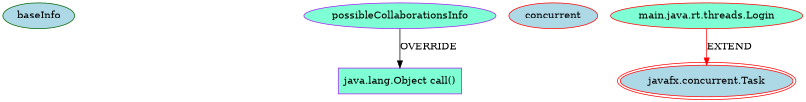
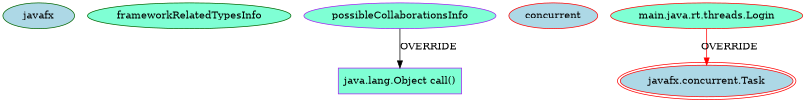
(39, 16) -> (39, 16)
none -> (189, 16)
(730, 47) -> (730, 47)
